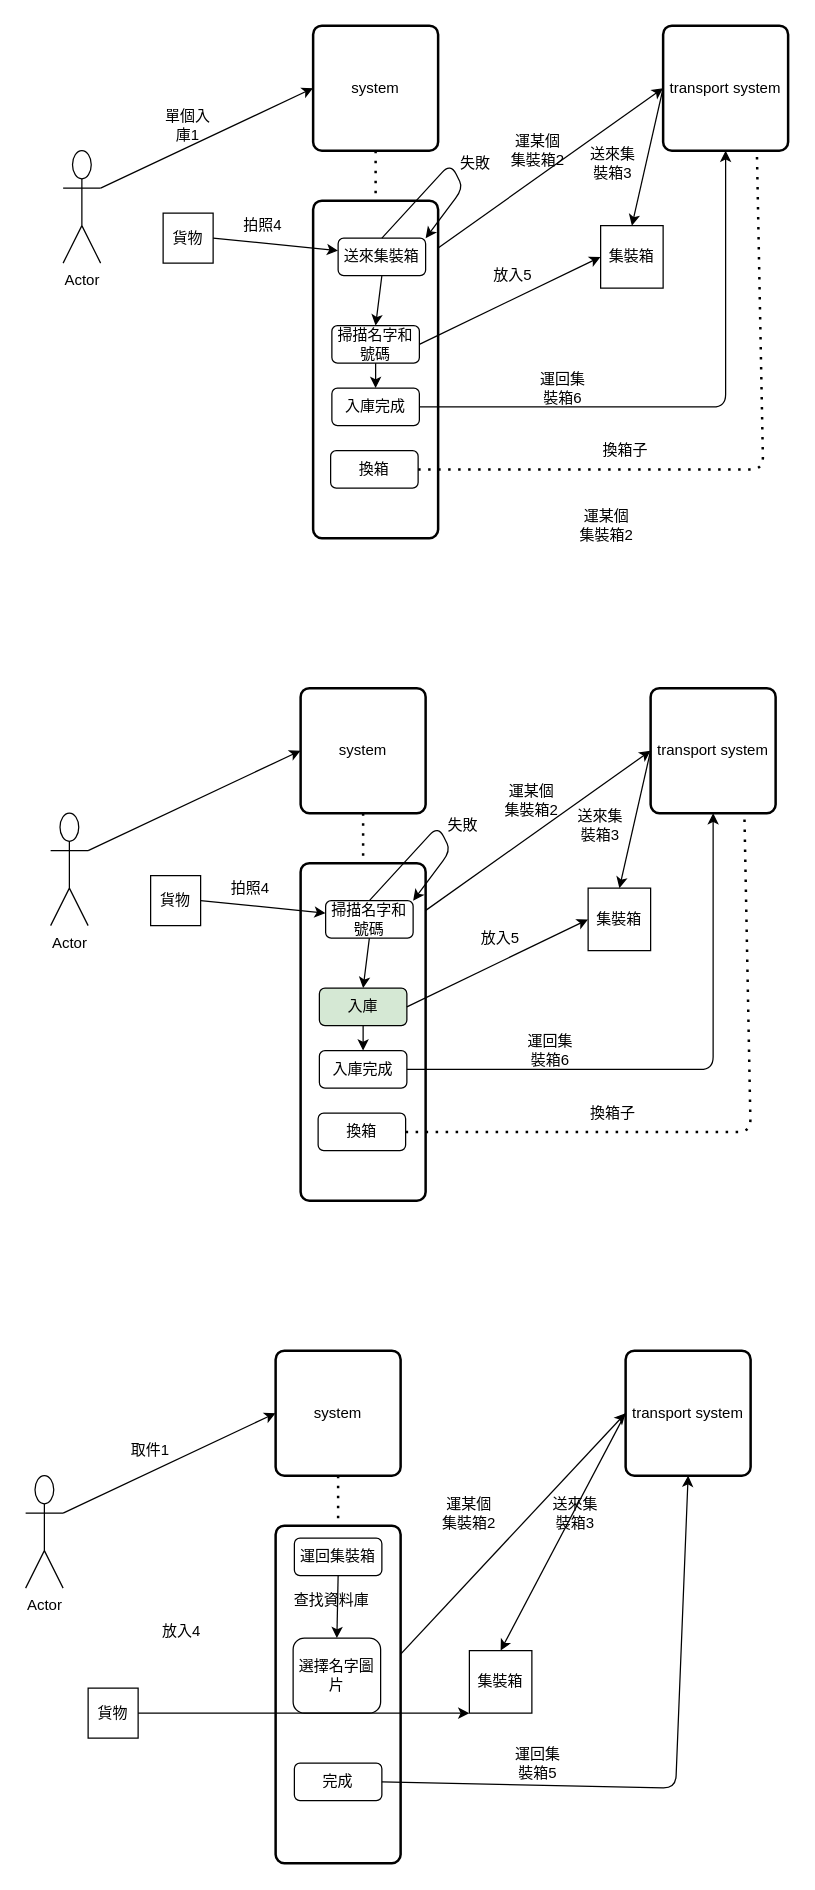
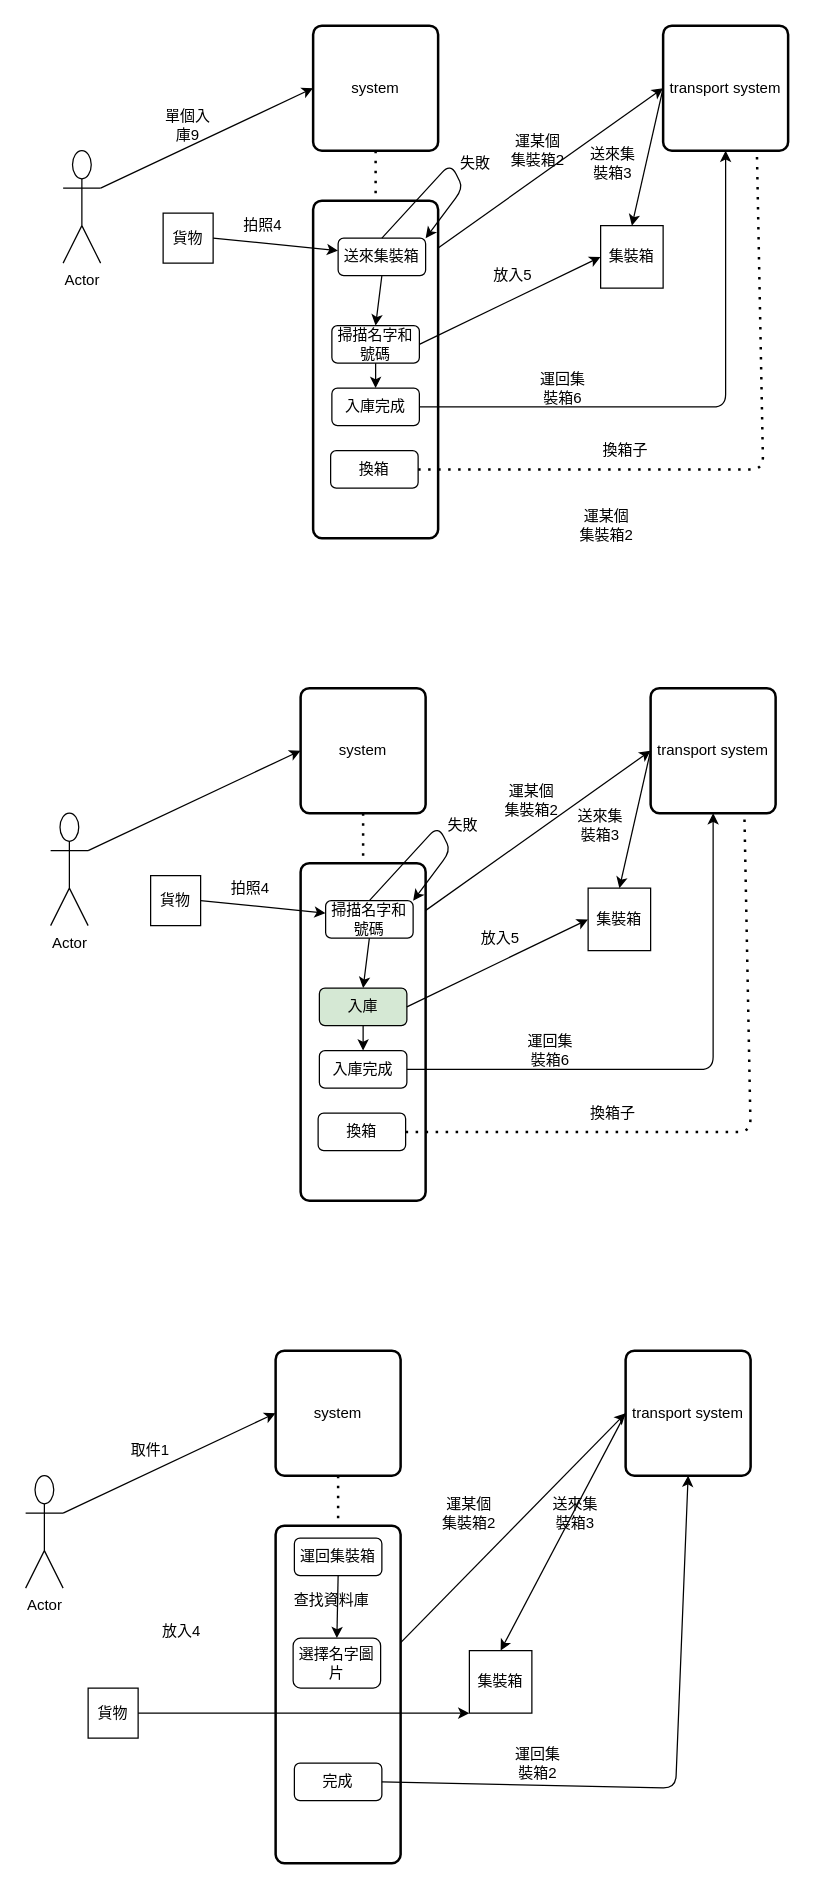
(188, 126) -> (188, 126)
(337, 1676) -> (337, 1663)
(538, 1763) -> (538, 1763)
